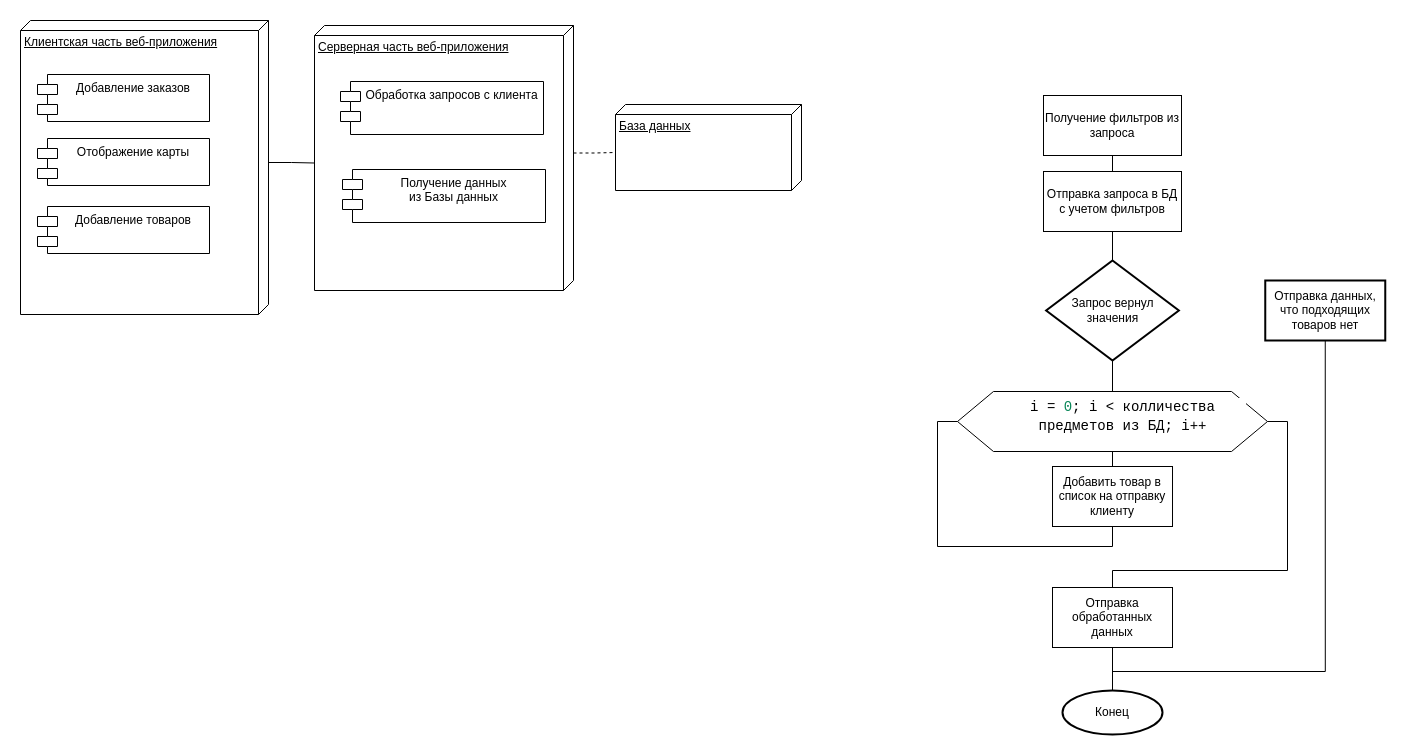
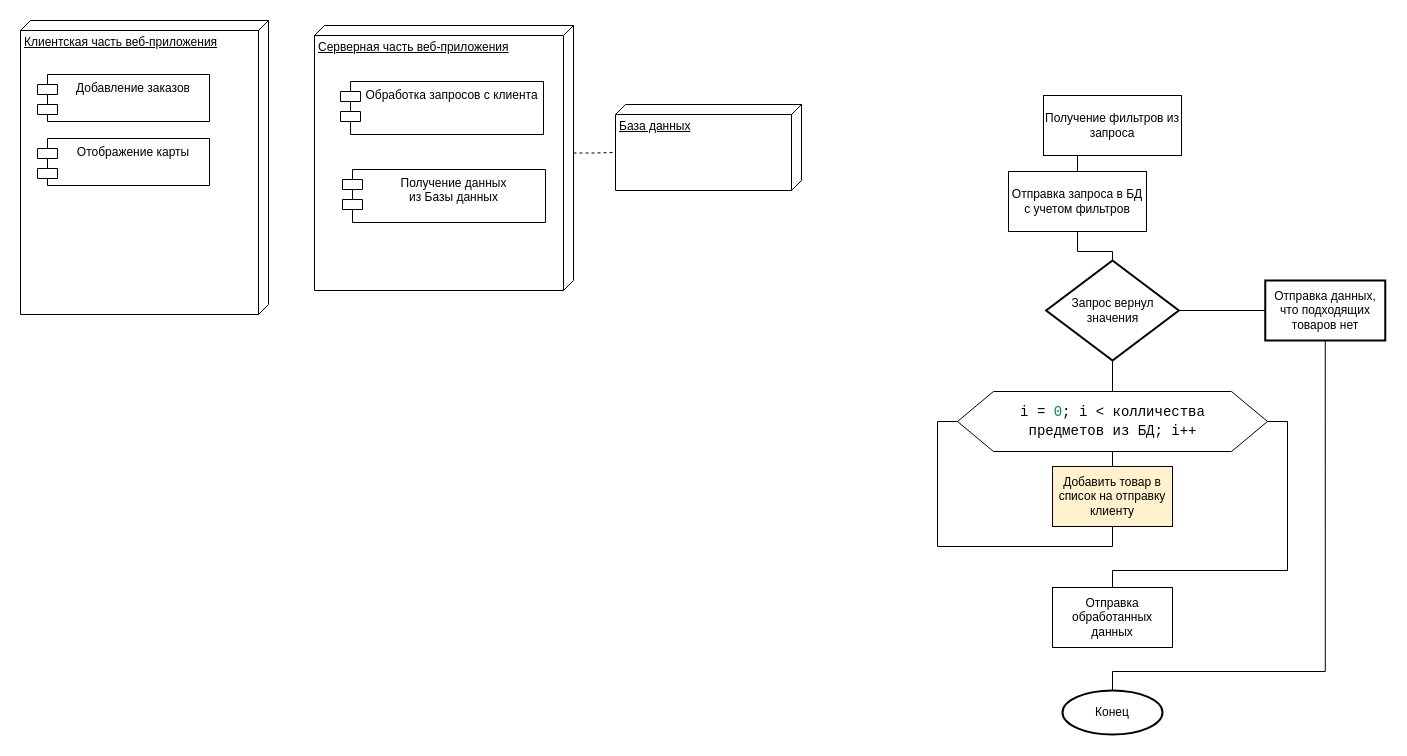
(292, 163) -> none
(1113, 202) -> (1078, 202)
(124, 230) -> none
none -> (1222, 311)
(1123, 417) -> (1113, 422)
(1113, 497) -> (1113, 497)
(1113, 658) -> none
